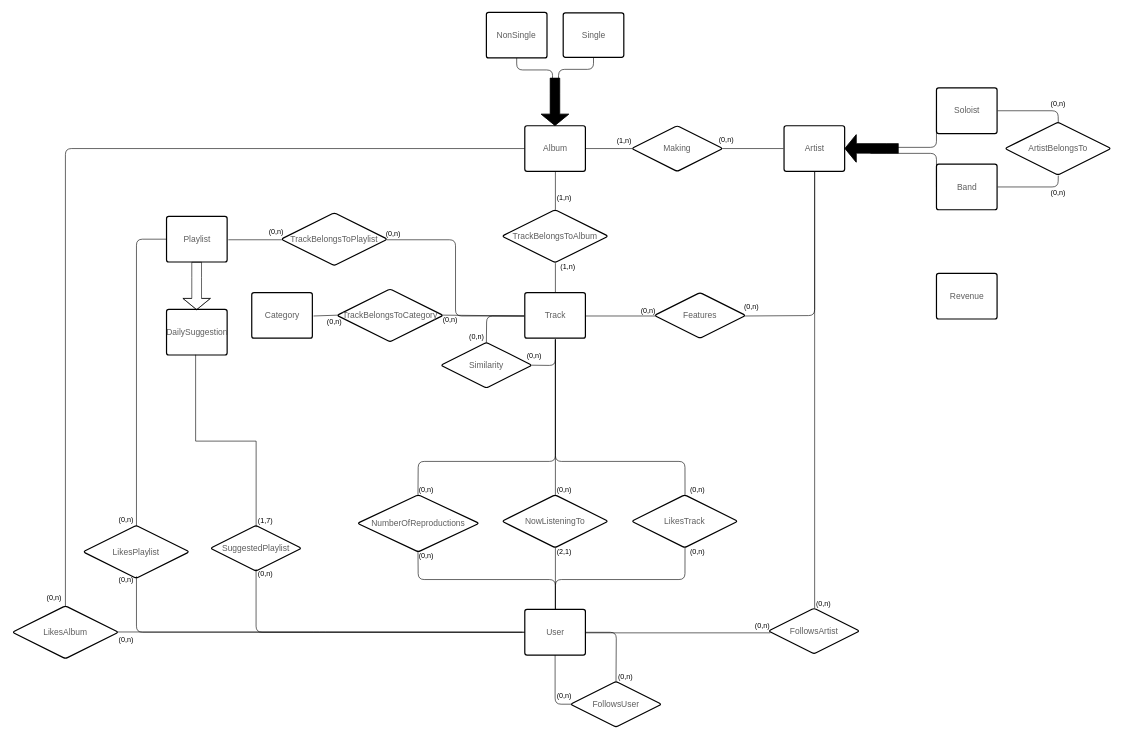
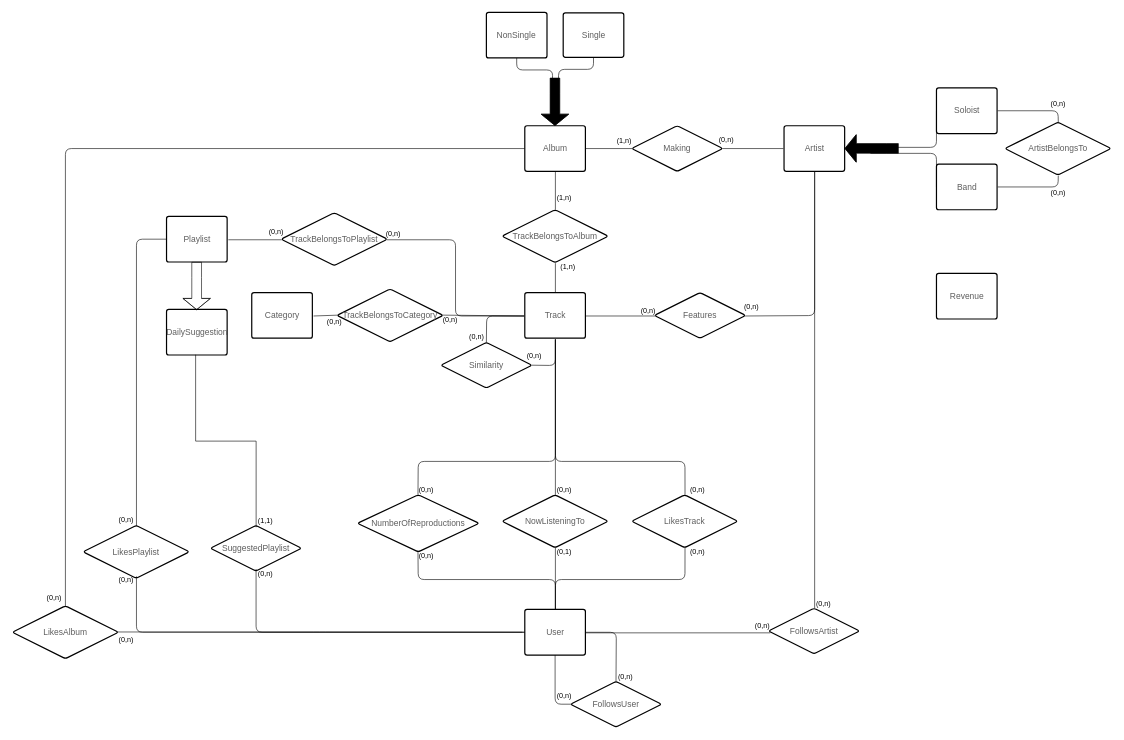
(266, 521) -> (266, 521)
(564, 552) -> (564, 552)
